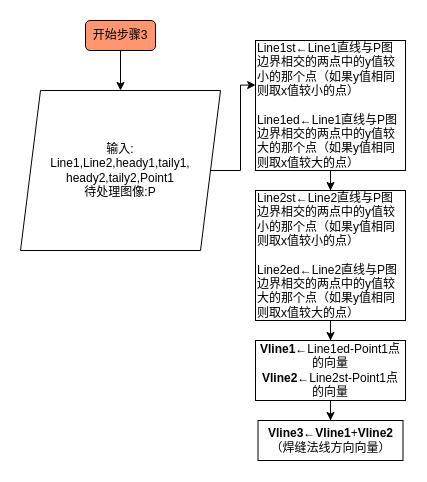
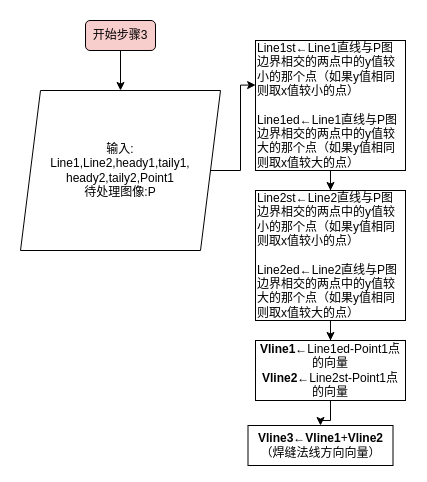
(121, 36) -> (121, 36)
(331, 441) -> (321, 446)
